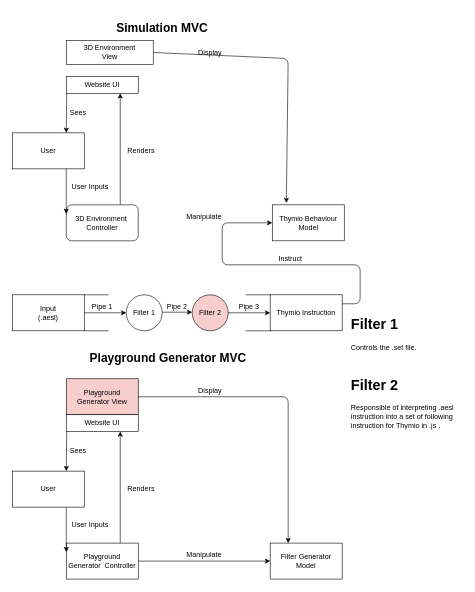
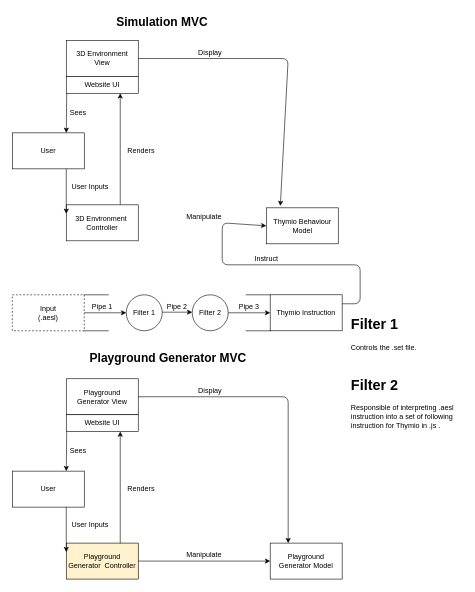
(162, 27) -> (162, 21)
(110, 53) -> (102, 59)
(102, 223) -> (102, 223)
(308, 223) -> (302, 226)
(290, 259) -> (266, 259)
(48, 313) -> (48, 313)
(210, 313) -> (210, 313)
(102, 397) -> (102, 397)
(102, 561) -> (102, 561)
(306, 561) -> (306, 561)
